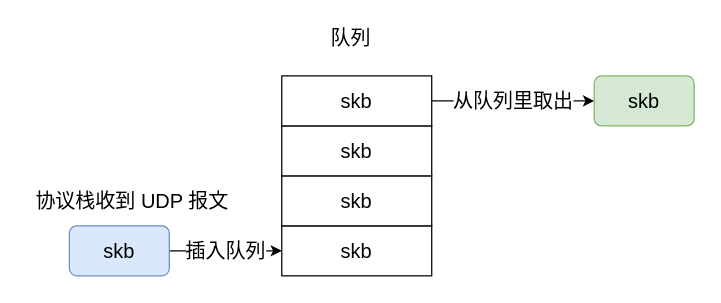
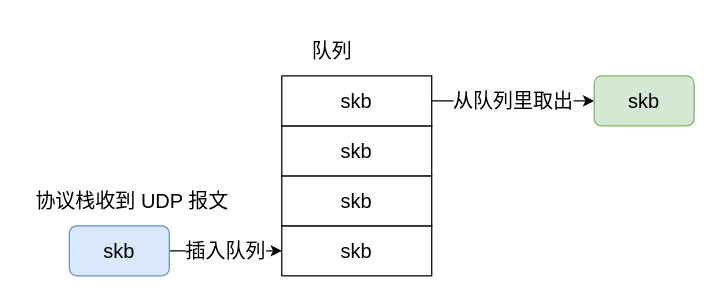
(351, 38) -> (332, 51)
